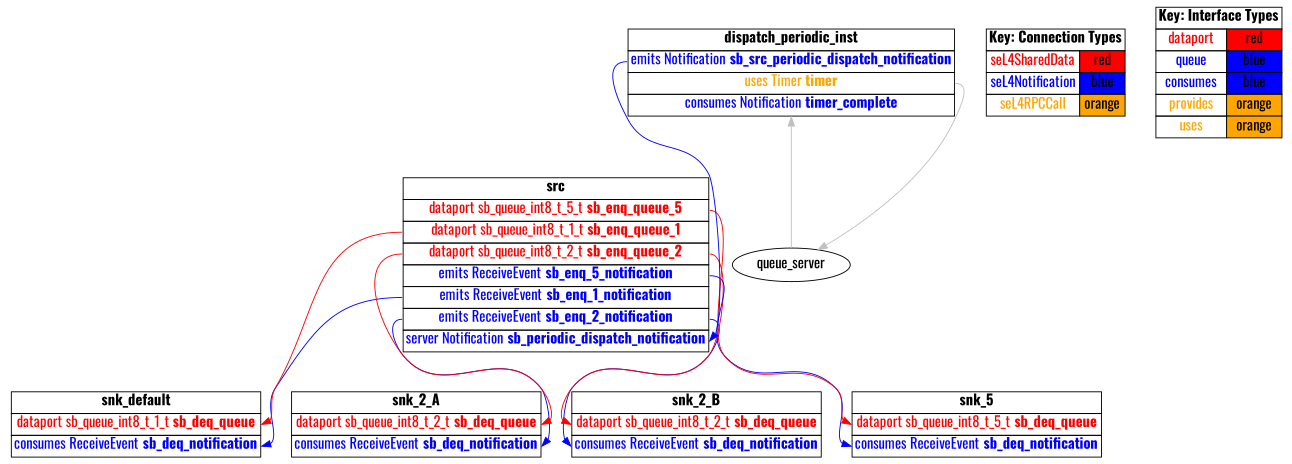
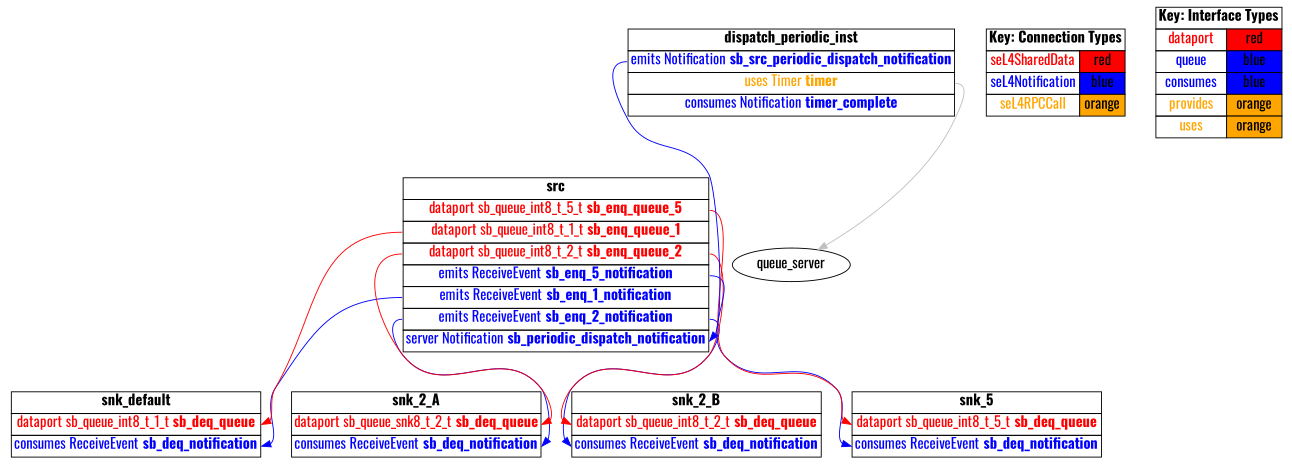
(791, 187) -> none
(375, 423) -> (375, 423)
